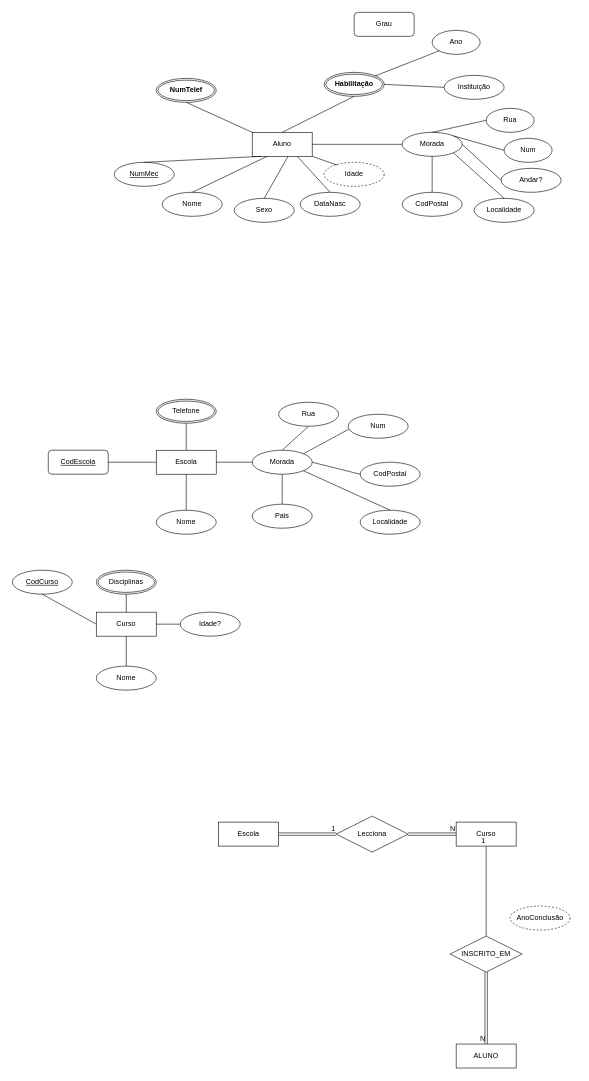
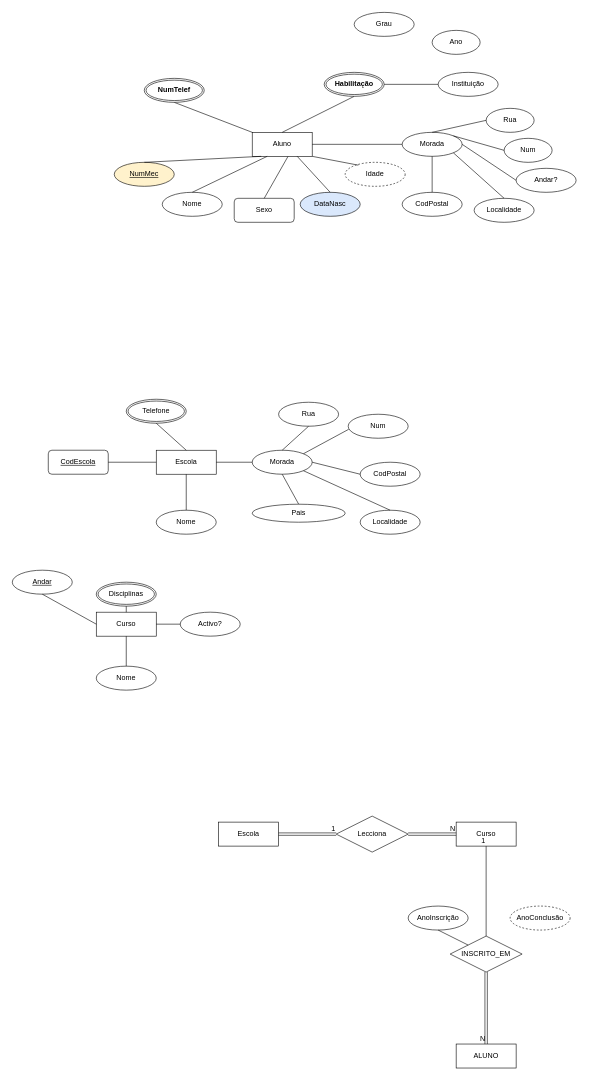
(384, 24) -> (384, 24)
(407, 63) -> none
(474, 87) -> (468, 84)
(186, 90) -> (174, 90)
(144, 174) -> (144, 174)
(354, 174) -> (375, 174)
(531, 180) -> (546, 180)
(330, 204) -> (330, 204)
(264, 210) -> (264, 210)
(186, 411) -> (156, 411)
(282, 516) -> (299, 513)
(42, 582) -> (42, 582)
(126, 582) -> (126, 594)
(210, 624) -> (210, 624)
none -> (438, 918)
none -> (453, 938)
